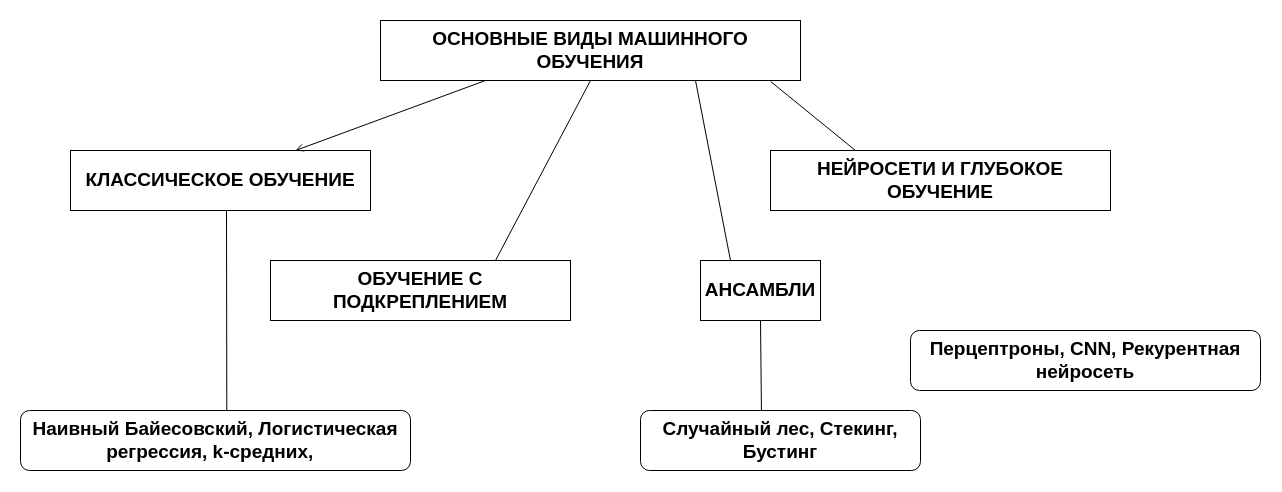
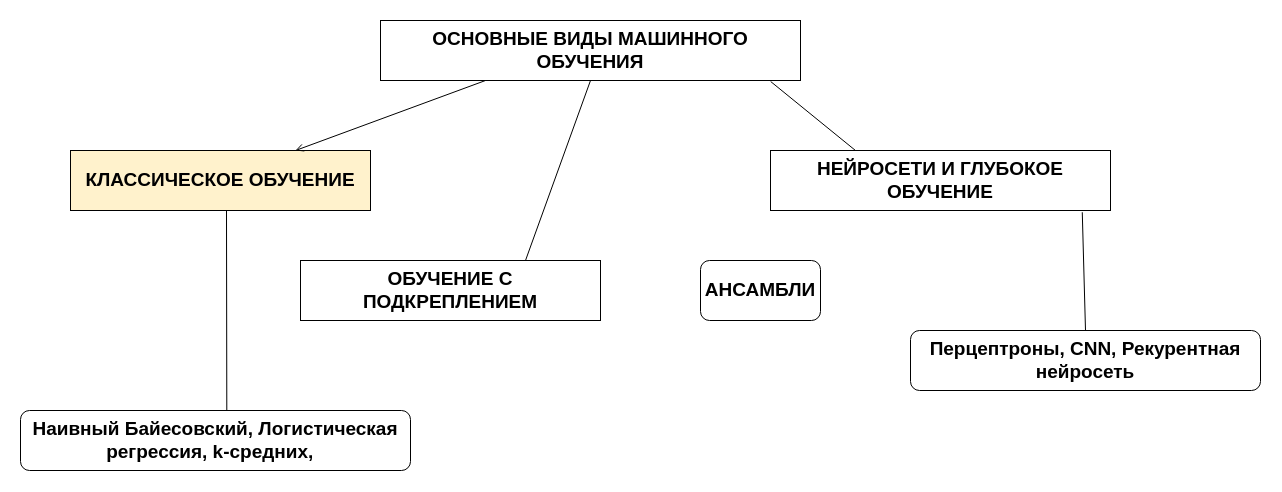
(713, 170) -> none
(221, 181) -> (221, 181)
none -> (1084, 271)
(421, 291) -> (451, 291)
(761, 291) -> (761, 291)
(761, 366) -> none
(781, 441) -> none
